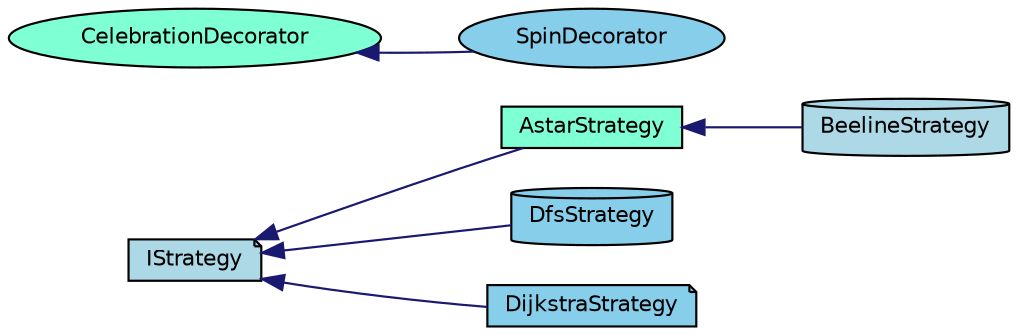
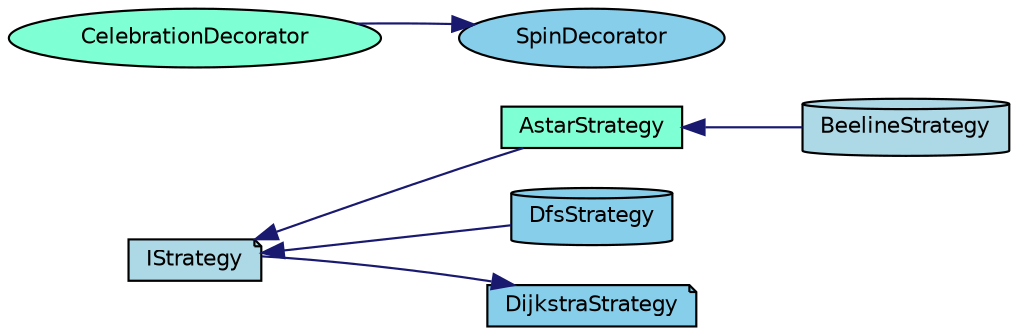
(427, 53) -> (404, 23)
(385, 297) -> (377, 266)
